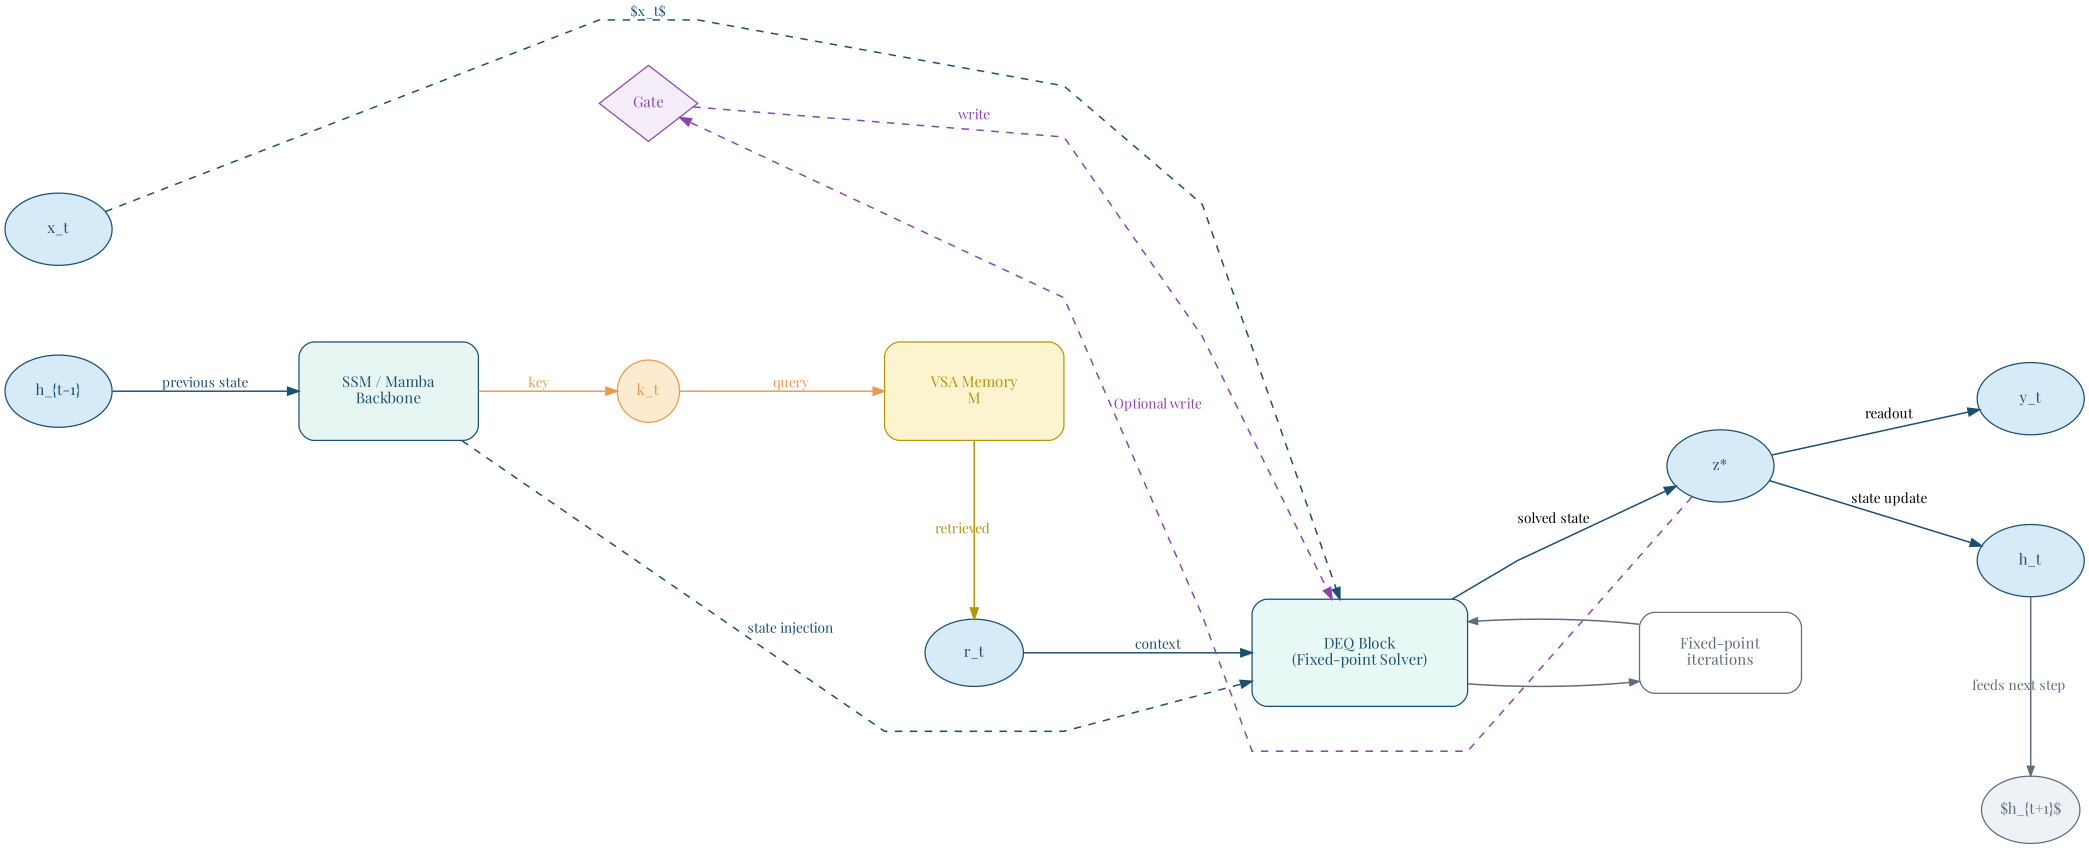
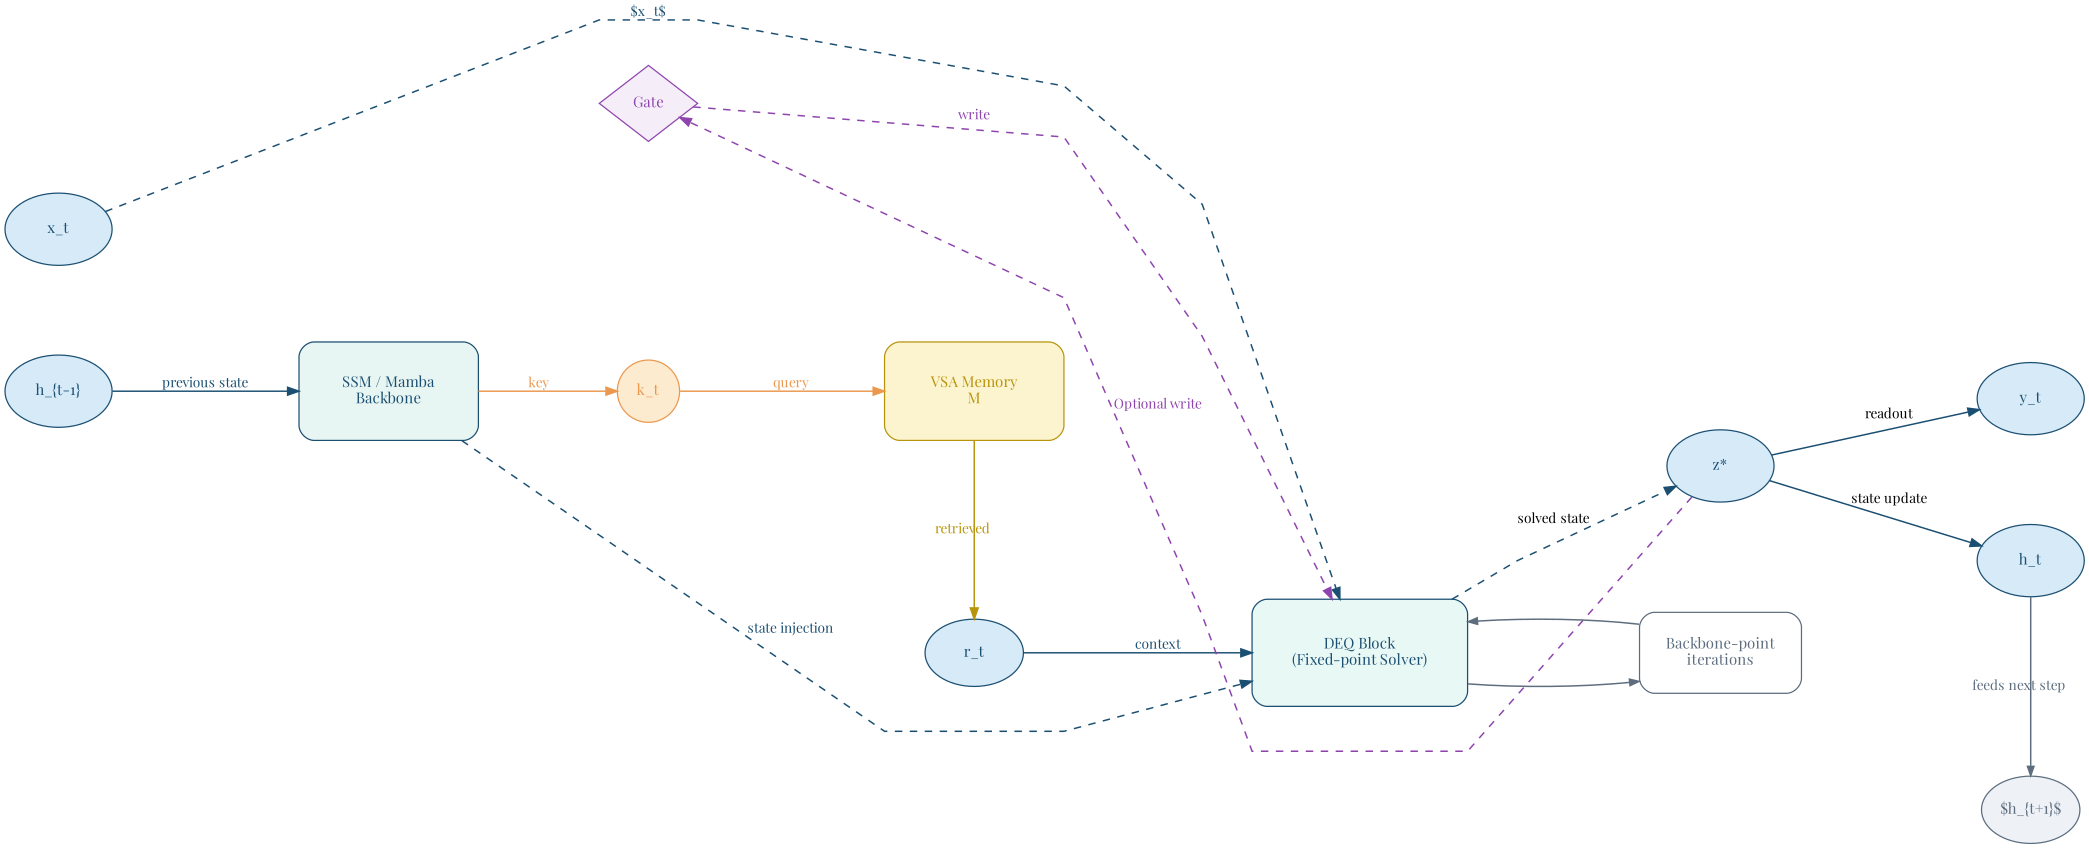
(1557, 542) -> (1557, 542)
(1720, 653) -> (1720, 653)
